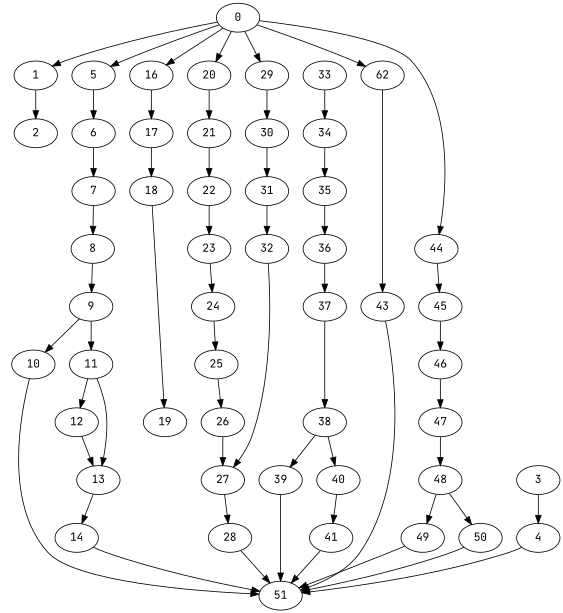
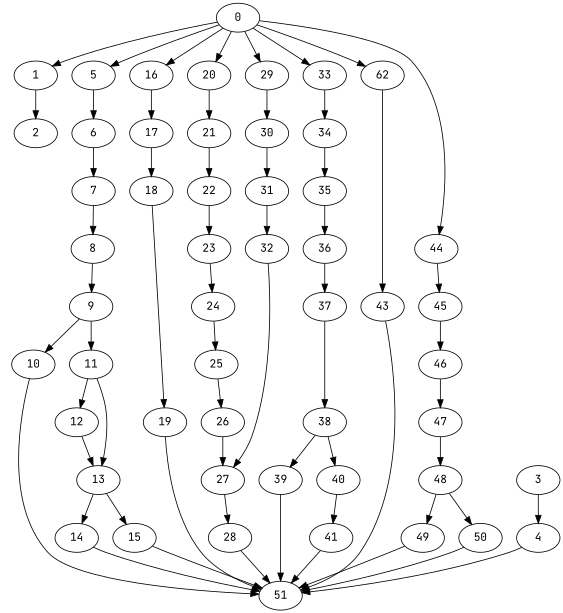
none -> (278, 44)
none -> (186, 527)
none -> (135, 538)
